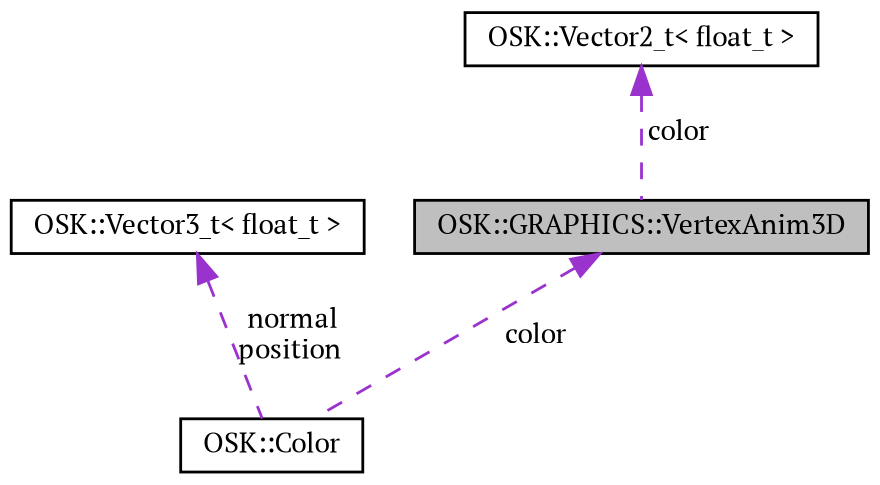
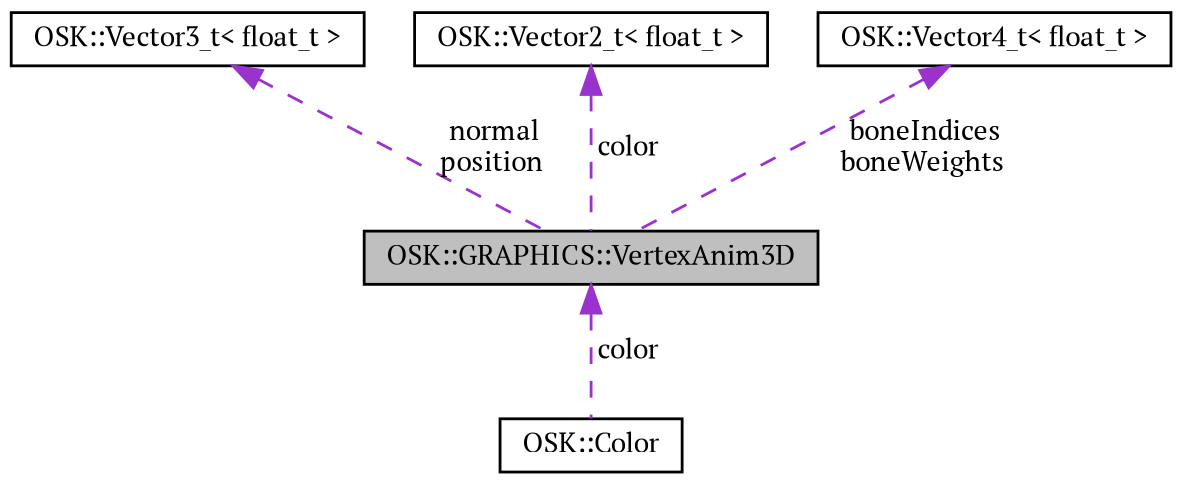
none -> (994, 39)
(235, 350) -> (402, 155)
